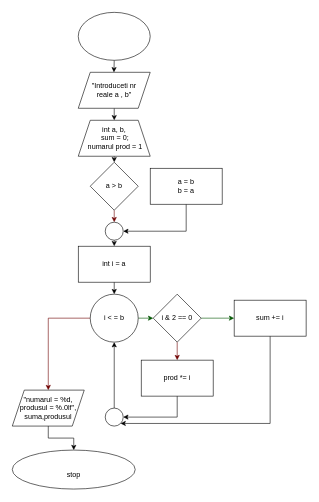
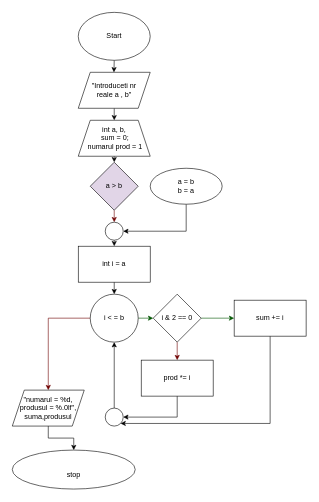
none -> (114, 36)
(114, 186) -> (114, 186)
(186, 186) -> (186, 186)
